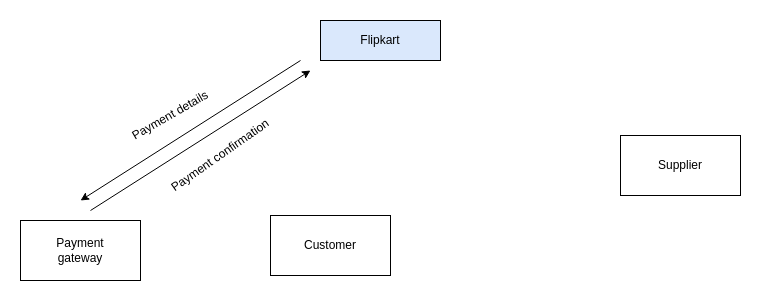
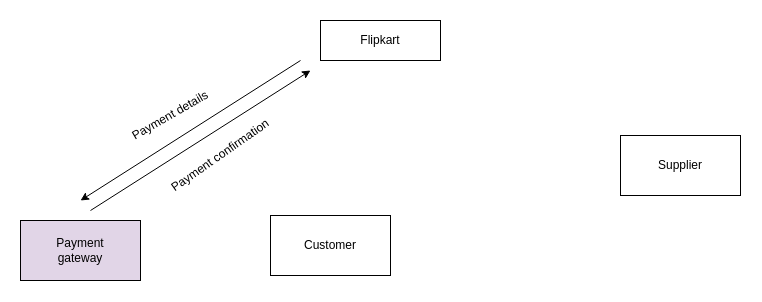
(381, 41) -> (381, 41)
(81, 251) -> (81, 251)
